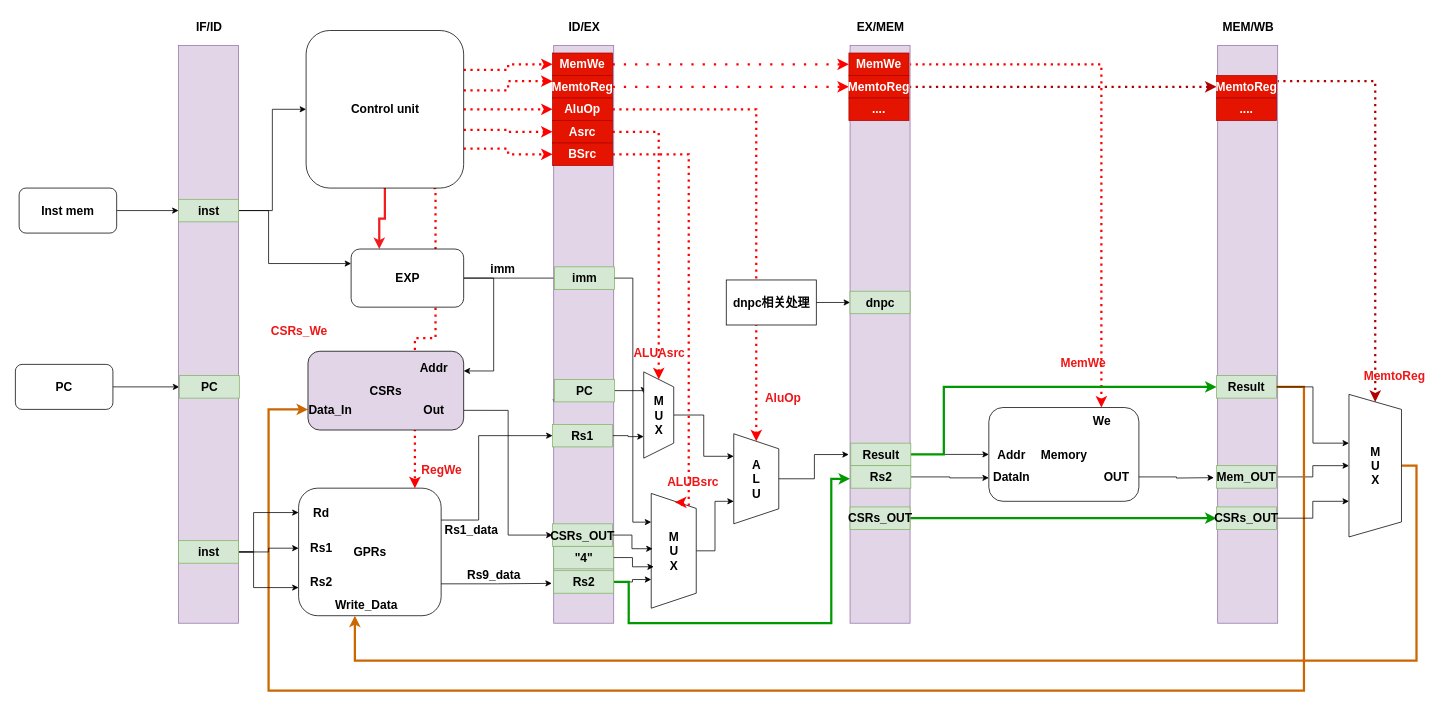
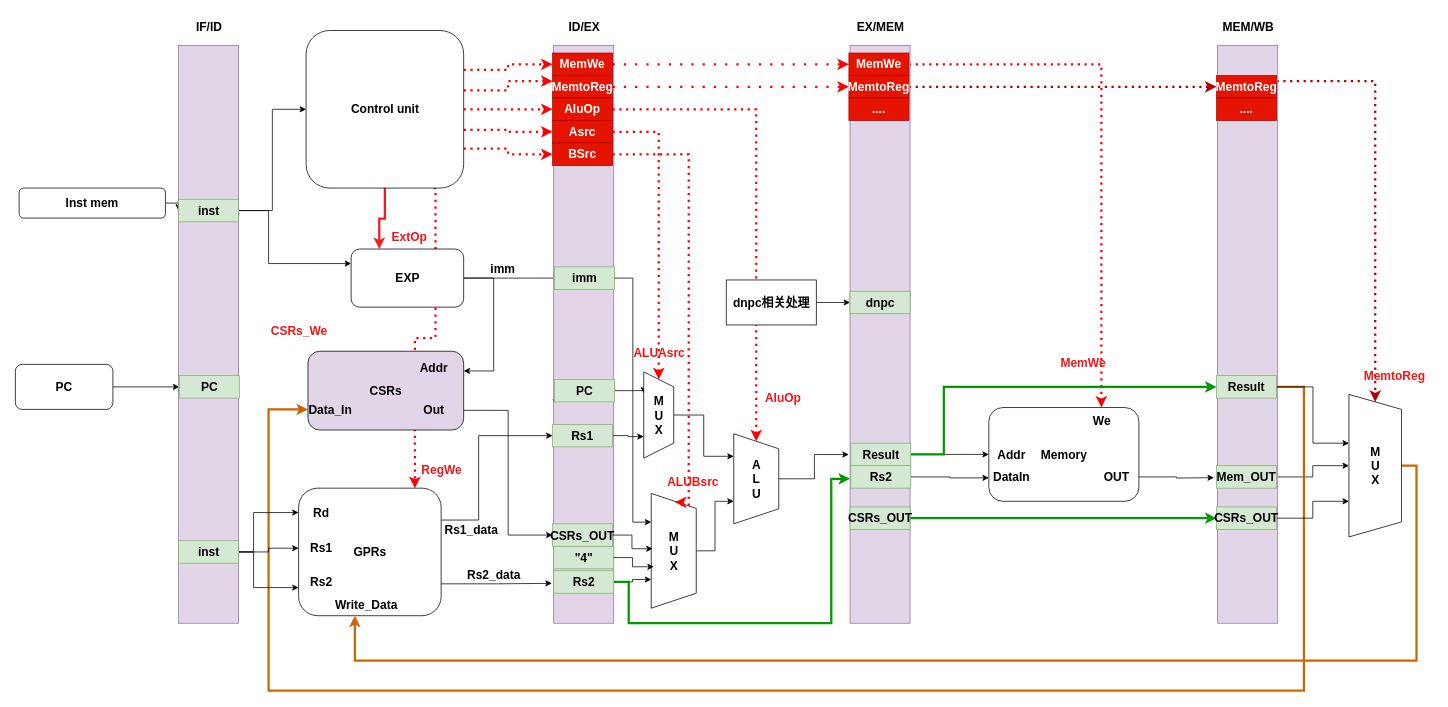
(68, 210) -> (92, 203)
none -> (409, 237)
(494, 574) -> (494, 574)
